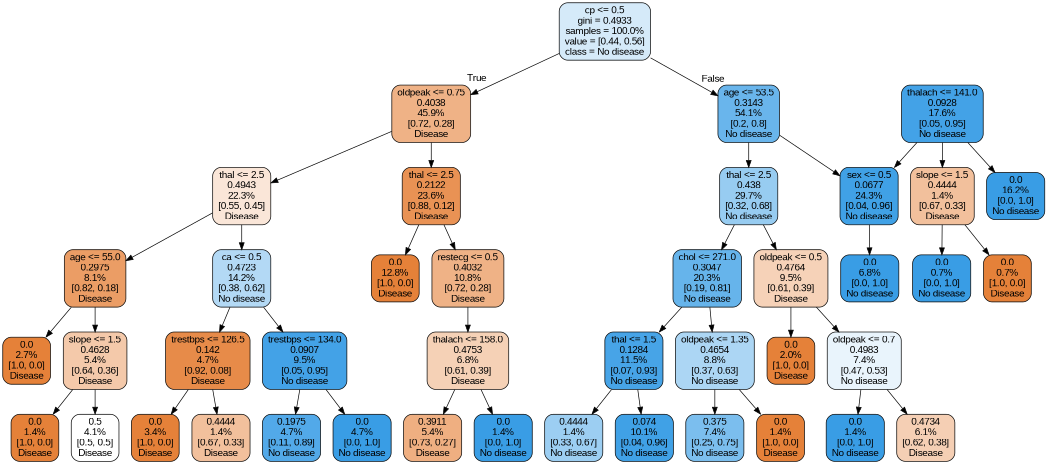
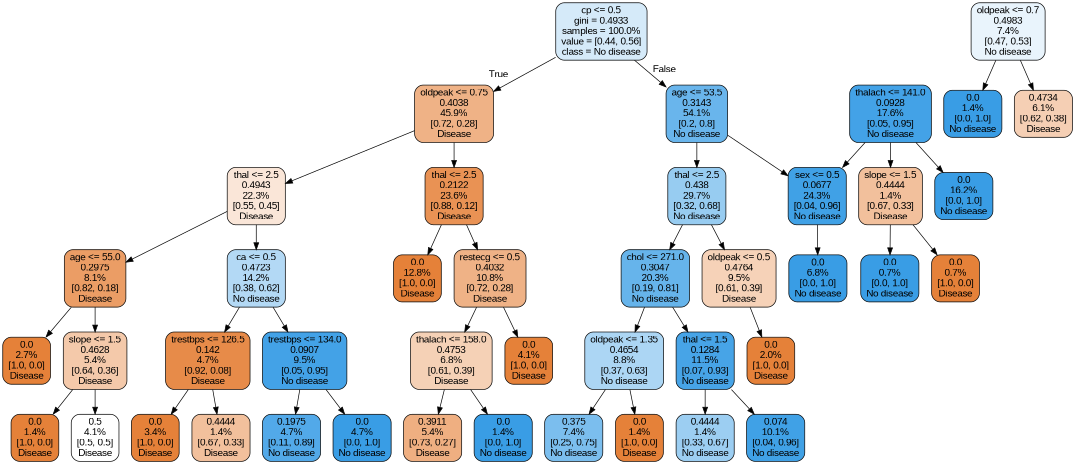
(825, 317) -> none
none -> (529, 361)
